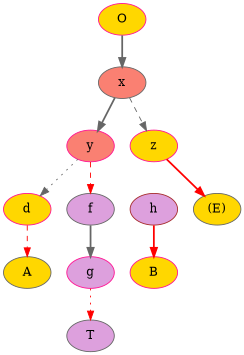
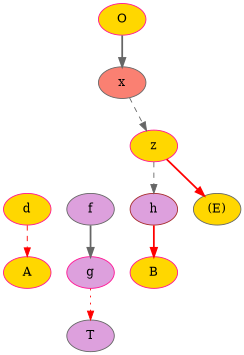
(91, 146) -> none
none -> (154, 173)
(27, 273) -> (27, 273)
